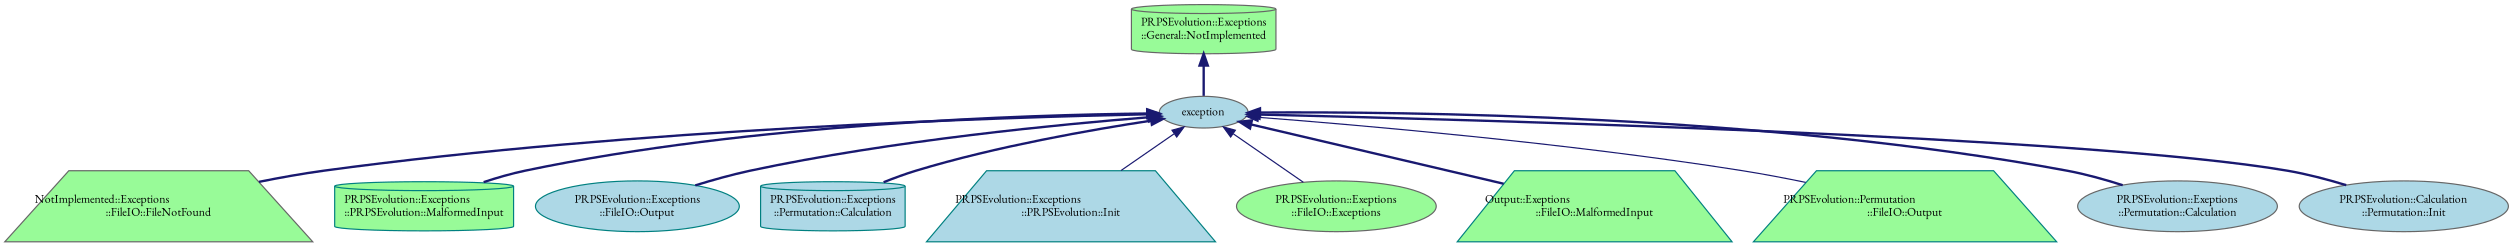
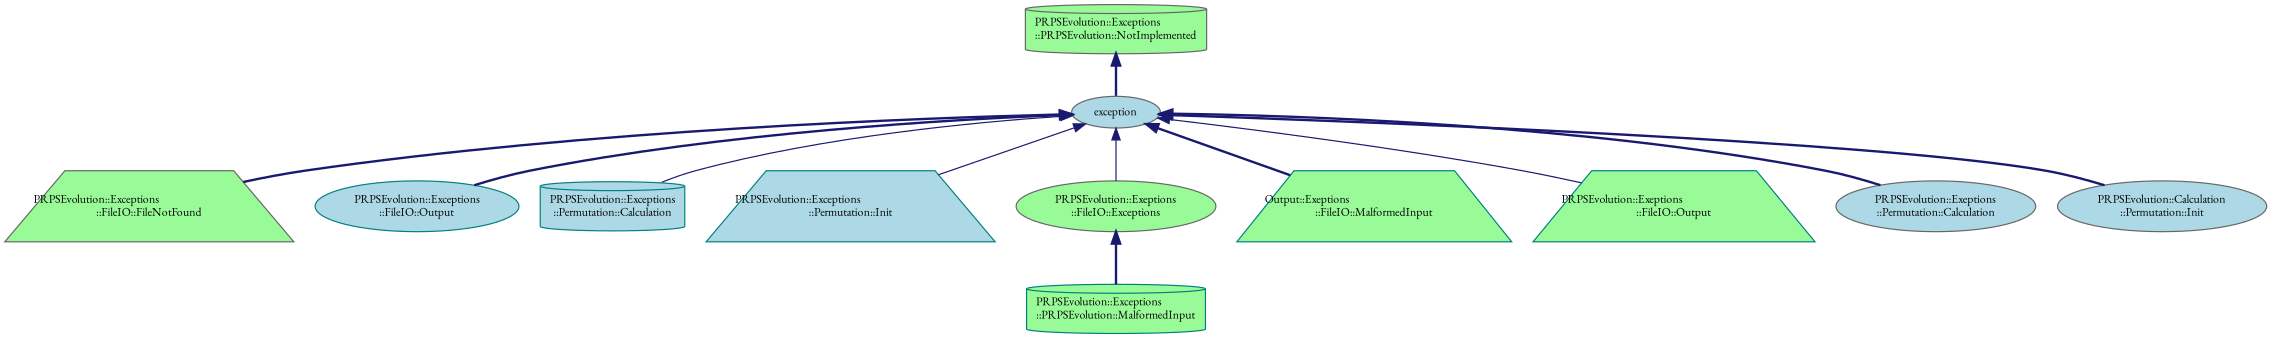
(1204, 29) -> (1116, 29)
(714, 141) -> (1116, 264)
(1016, 145) -> (859, 138)
(159, 206) -> (149, 206)
(1071, 206) -> (851, 206)
(1905, 206) -> (1674, 206)
